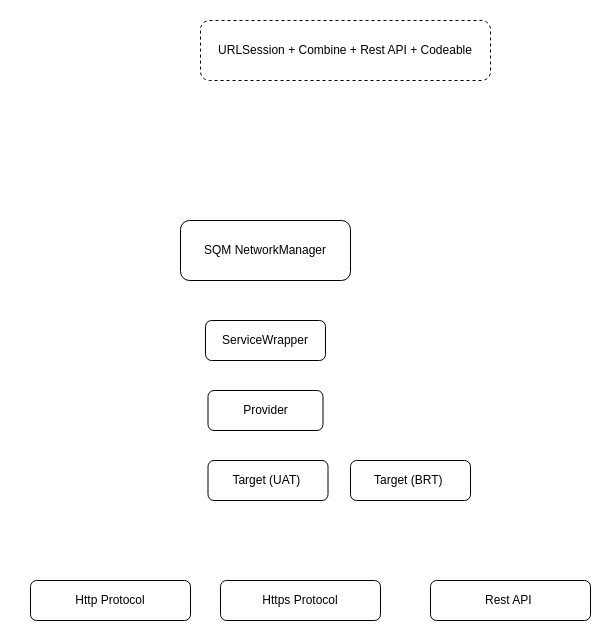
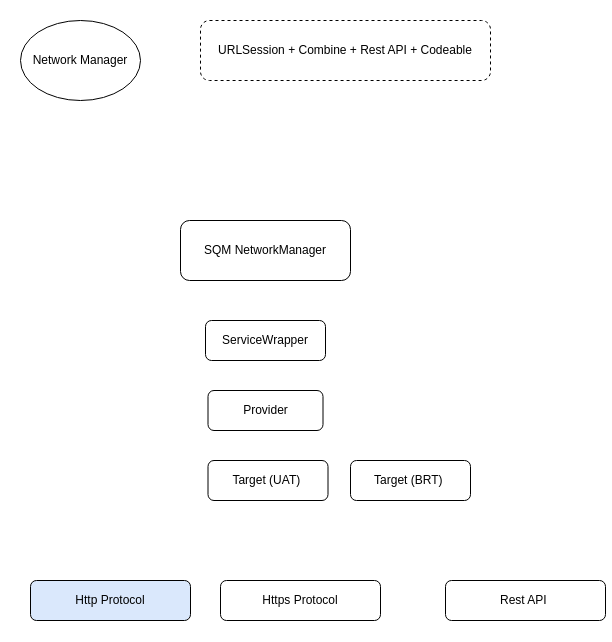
none -> (81, 61)
(111, 601) -> (111, 601)
(511, 601) -> (526, 601)
